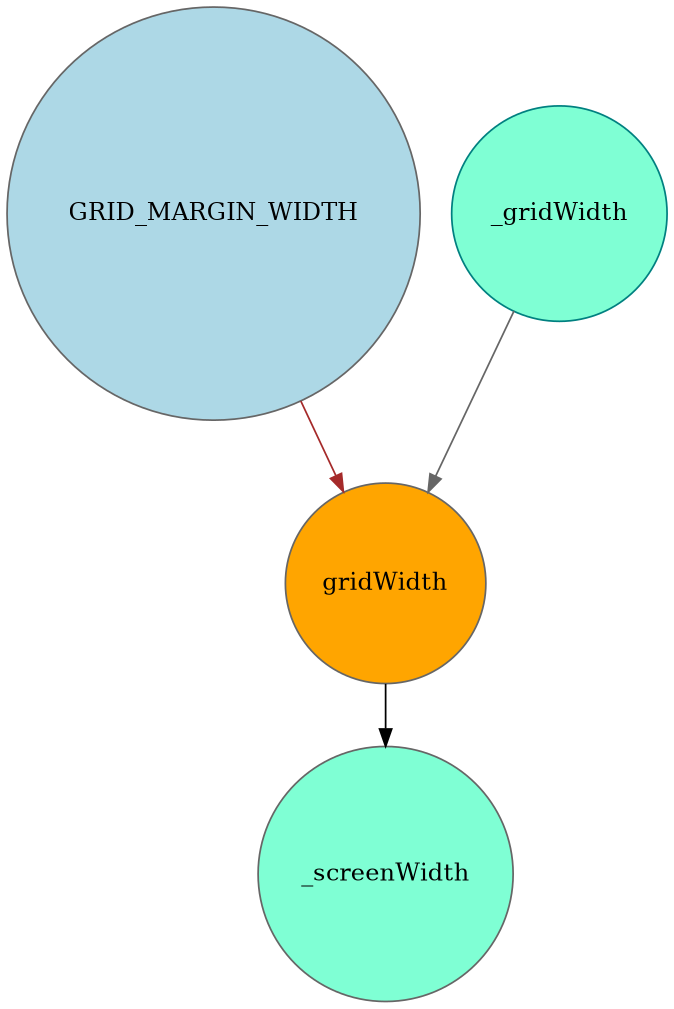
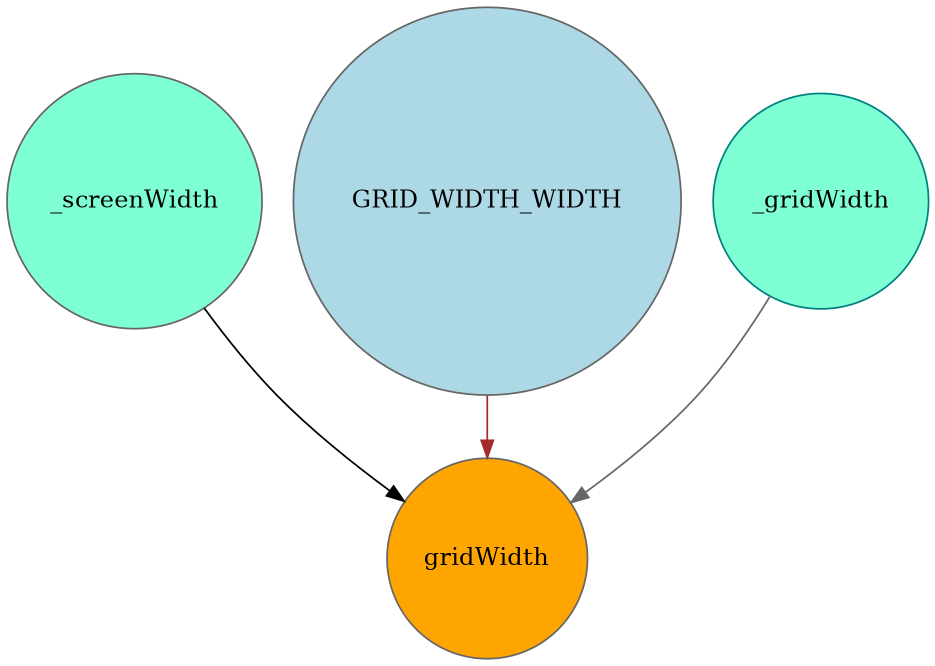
(214, 214) -> (487, 201)
(386, 706) -> (289, 407)
